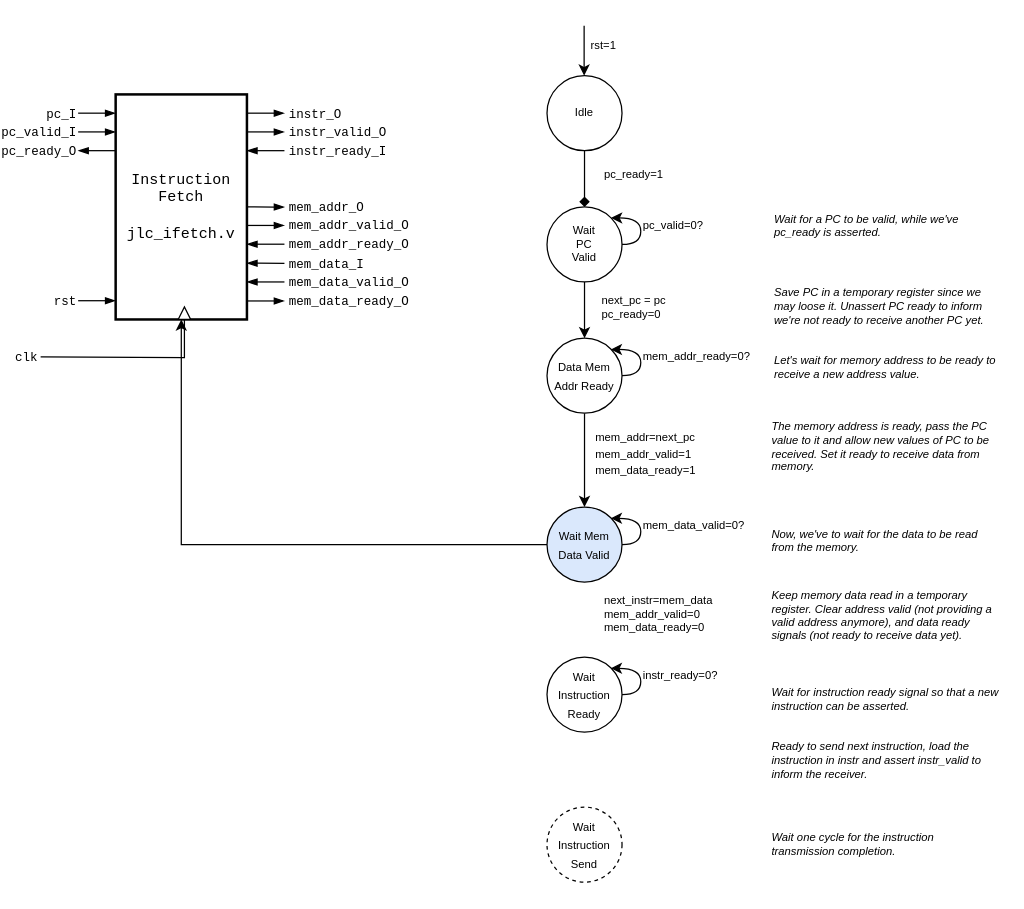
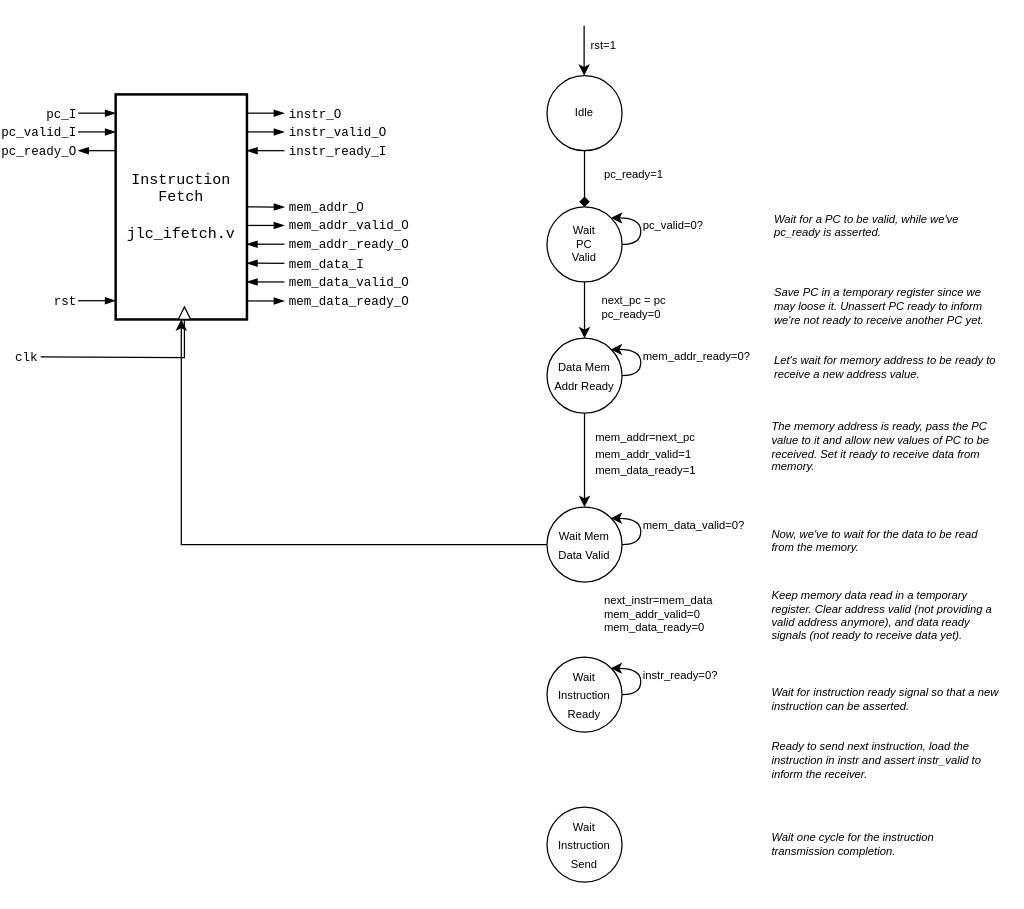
(584, 544) -> (584, 544)
(584, 844) -> (584, 844)
